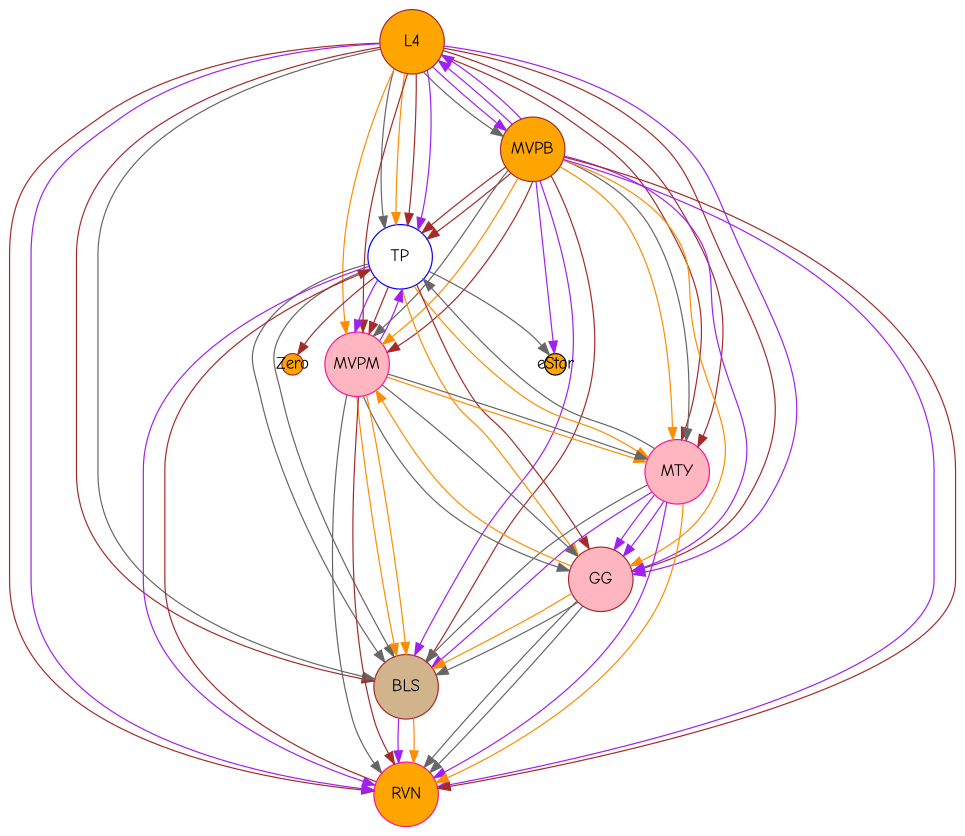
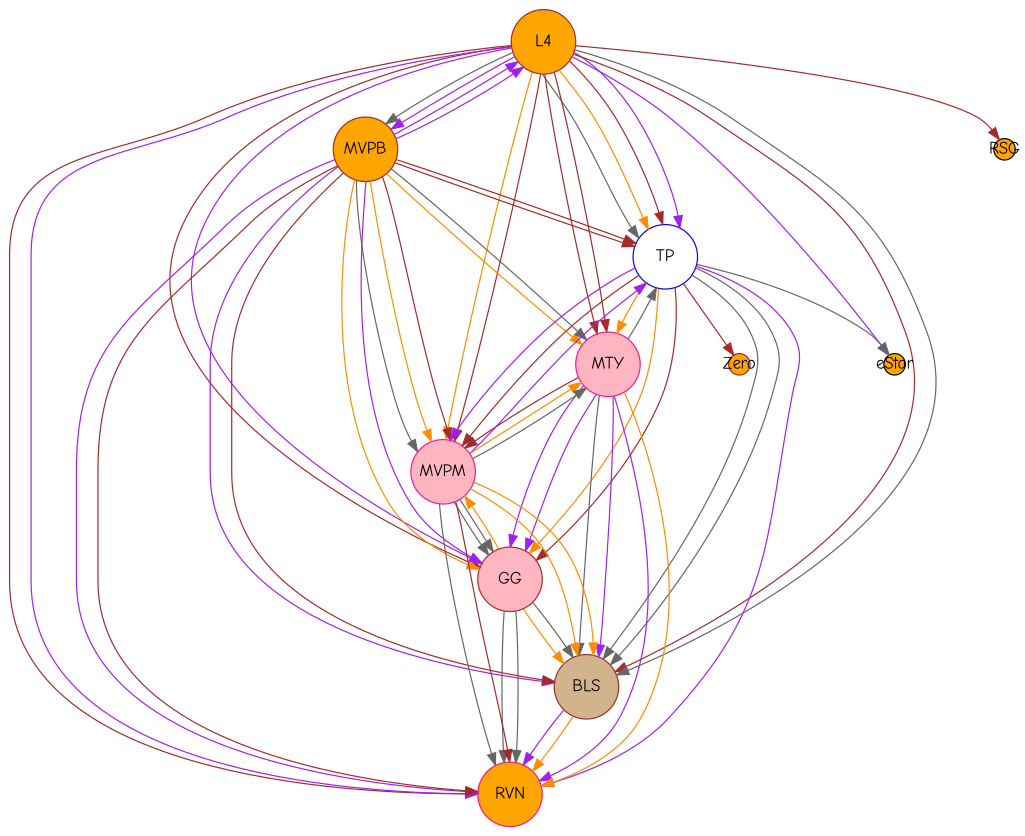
none -> (1005, 149)
(545, 261) -> (742, 184)
none -> (526, 408)
(165, 534) -> none
